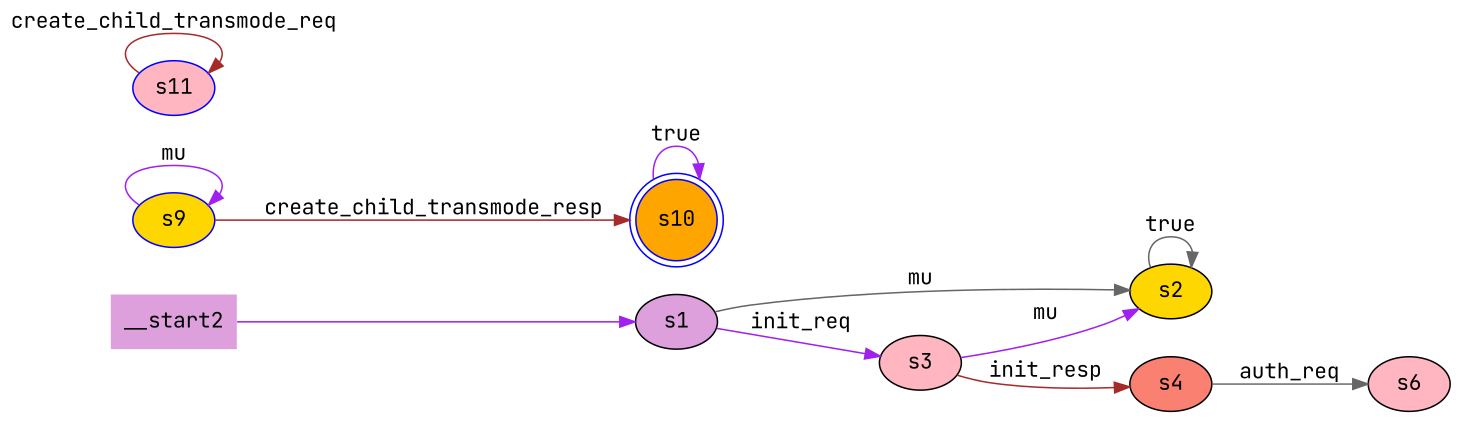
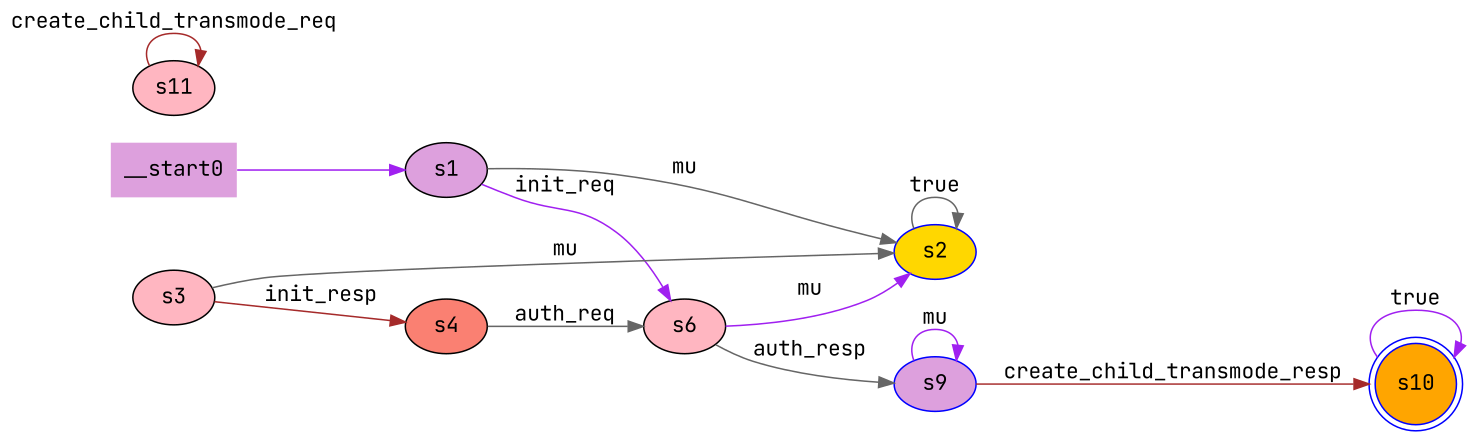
(174, 88) -> (174, 88)
(174, 220) -> (935, 384)
(1171, 291) -> (935, 252)
none -> (815, 316)
(174, 322) -> (174, 170)
(791, 341) -> (585, 215)
(1044, 342) -> (545, 264)
none -> (795, 372)
